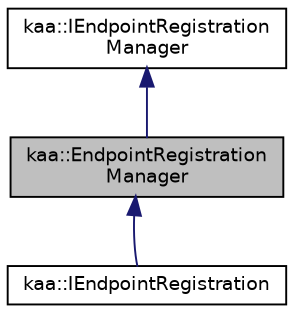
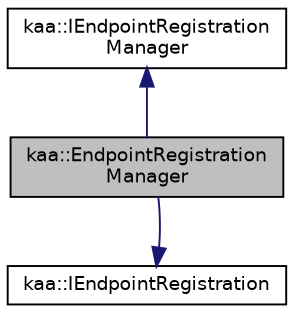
(134, 241) -> (160, 222)
